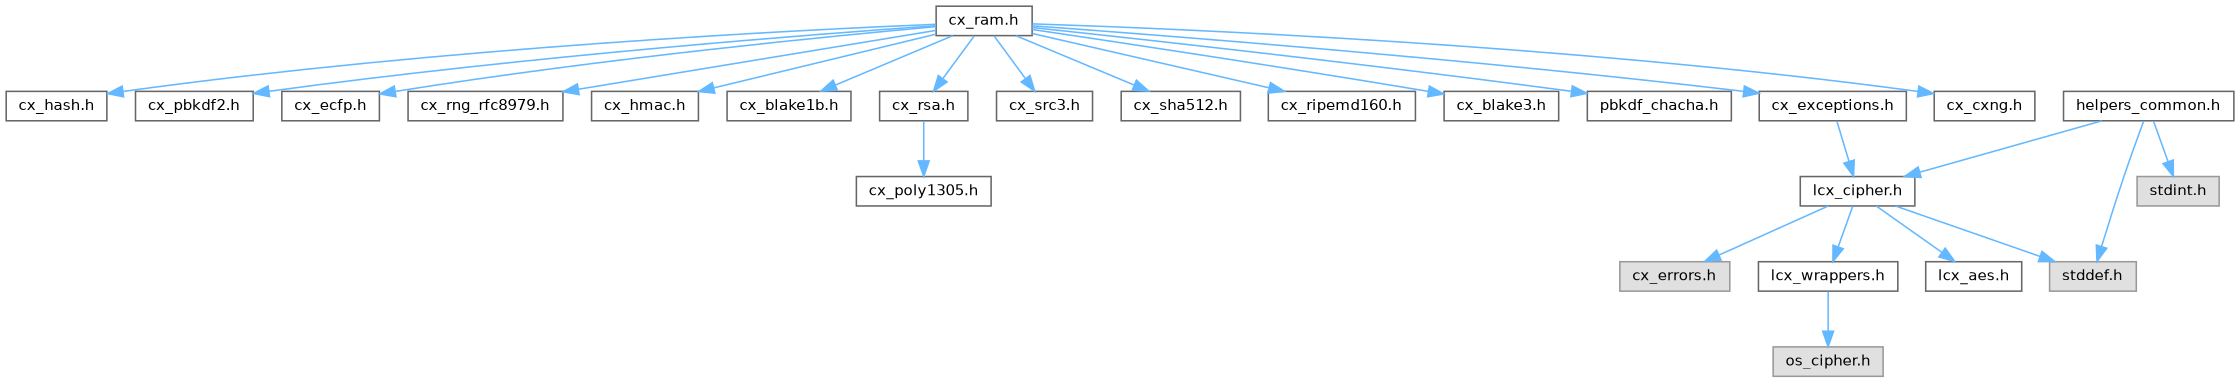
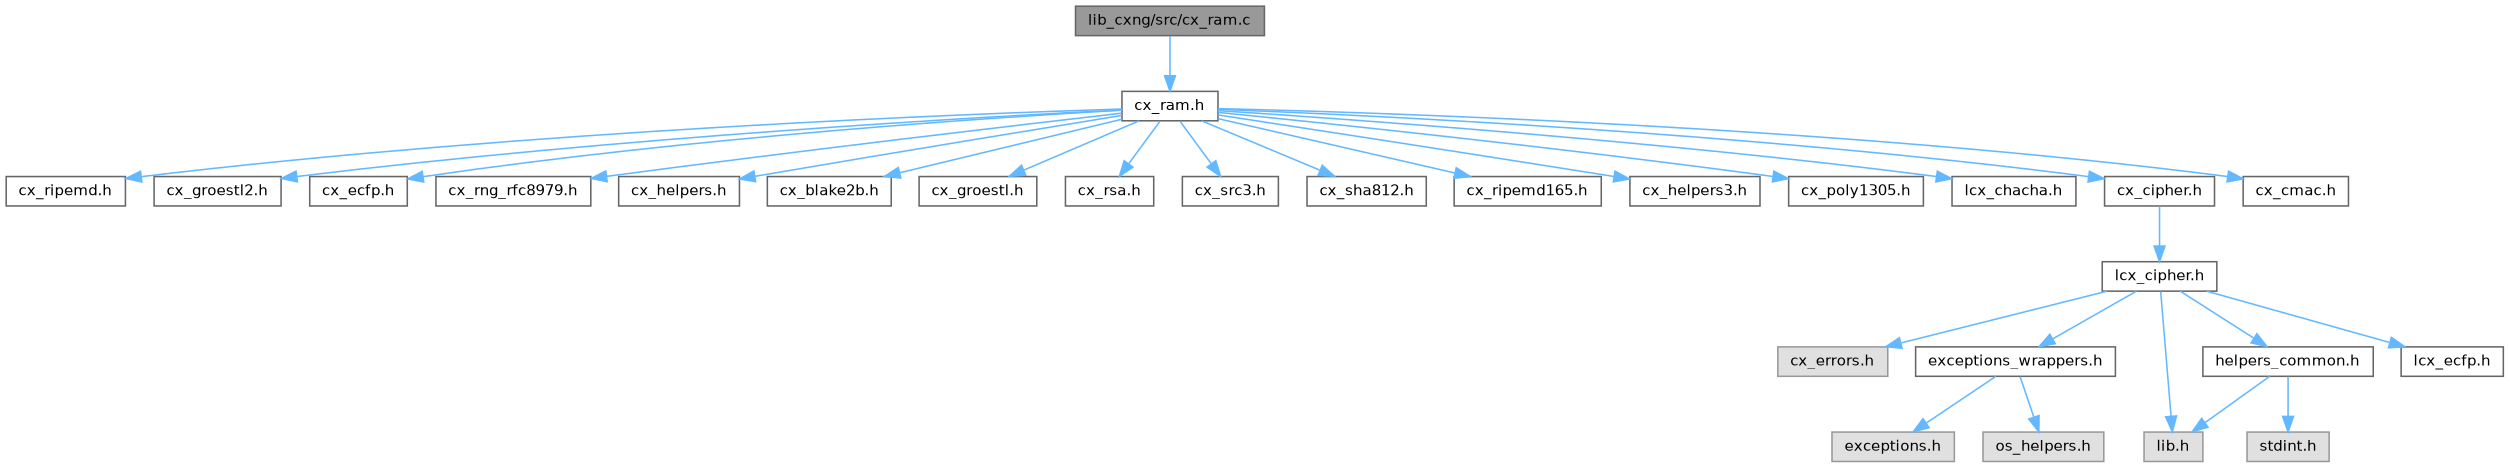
none -> (1170, 21)
(57, 106) -> (66, 191)
(194, 106) -> (218, 191)
(645, 106) -> (679, 191)
(789, 106) -> (829, 191)
(1181, 106) -> (1367, 191)
(1342, 106) -> (1528, 191)
(1501, 106) -> (1695, 191)
(1659, 106) -> (2014, 191)
(1833, 106) -> (2160, 191)
(1985, 106) -> (2296, 191)
(924, 141) -> (1496, 142)
(2011, 146) -> (2217, 315)
none -> (978, 191)
(1828, 276) -> (2016, 362)
(1974, 276) -> (2452, 362)
(2093, 276) -> (2173, 447)
(1828, 362) -> (2043, 447)
none -> (1893, 447)
